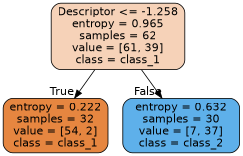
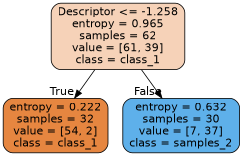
(181, 126) -> (181, 126)
